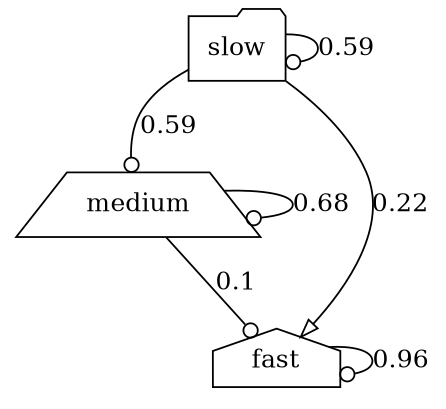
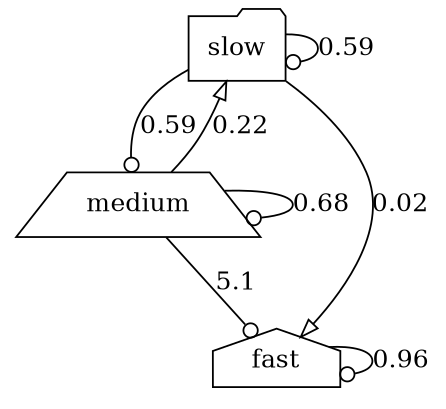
none -> (199, 138)
(401, 205) -> (401, 205)
(236, 283) -> (236, 283)
